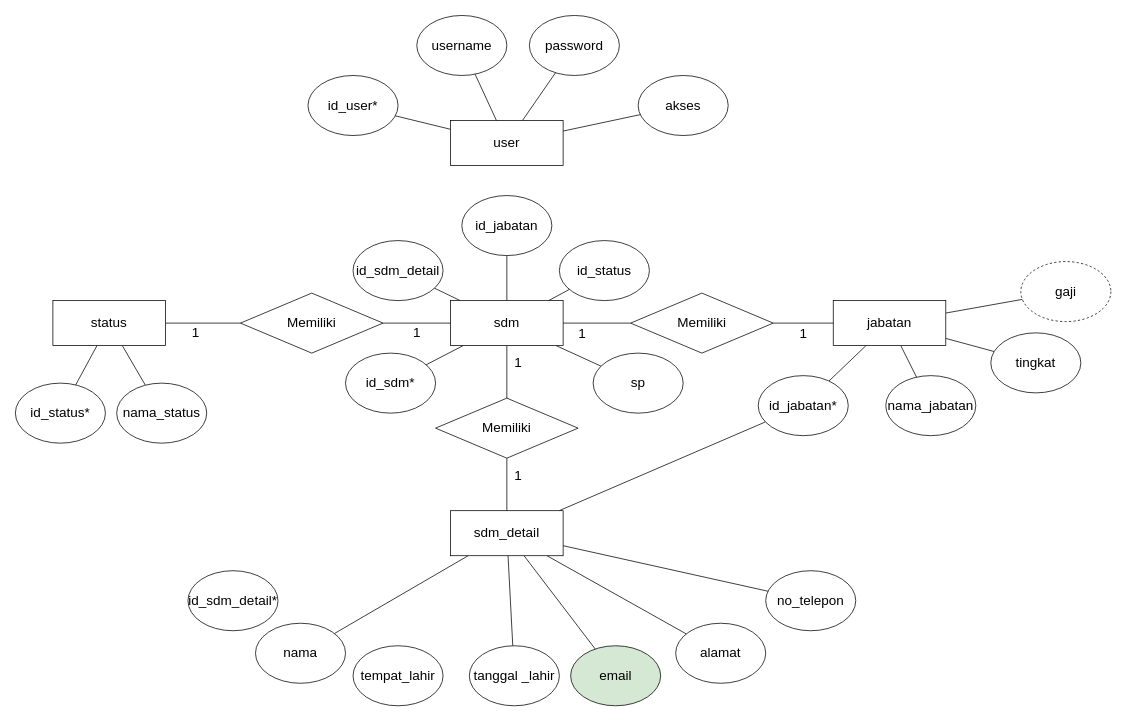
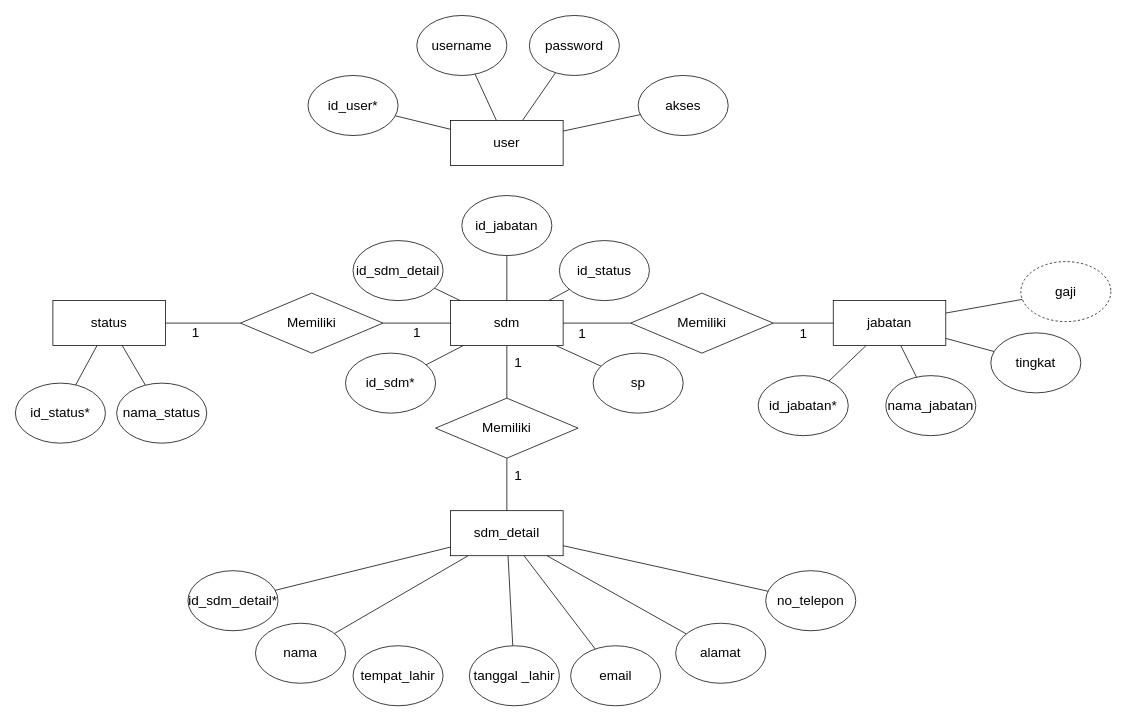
(662, 466) -> (363, 568)
(615, 675) -> (615, 675)
